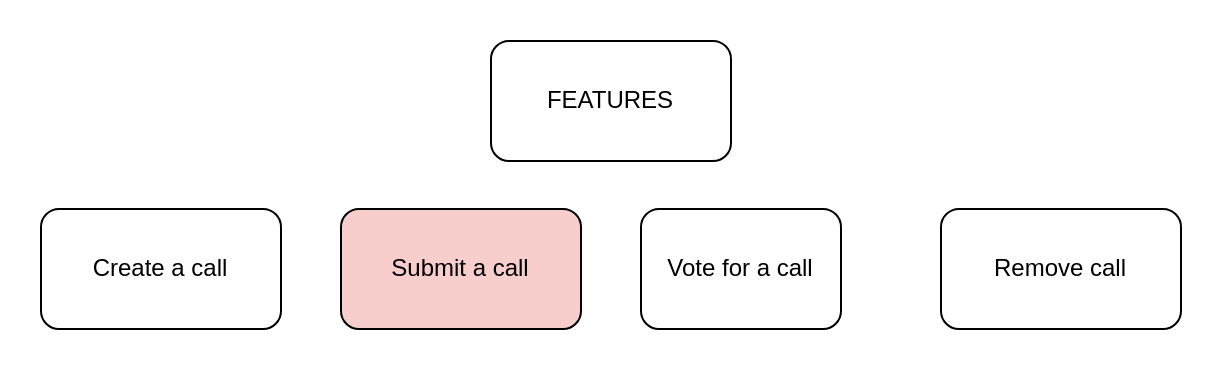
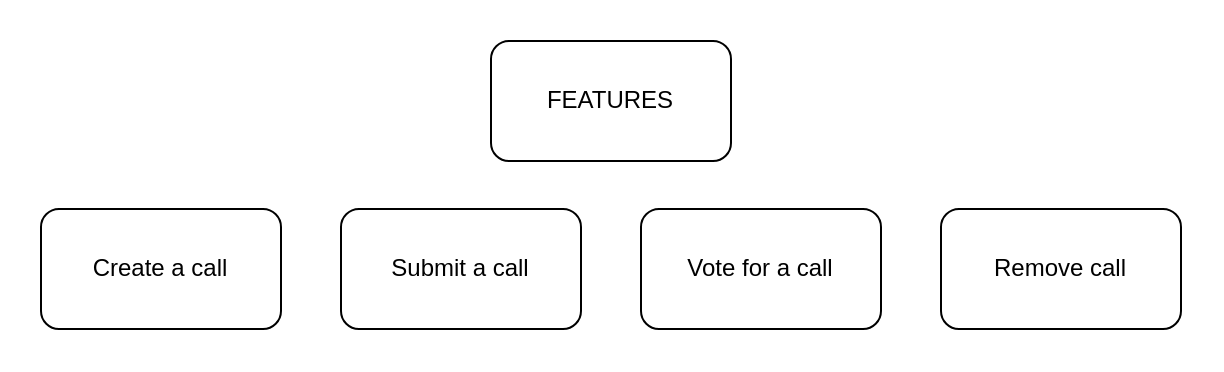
(461, 269) -> (461, 269)
(741, 269) -> (761, 269)
